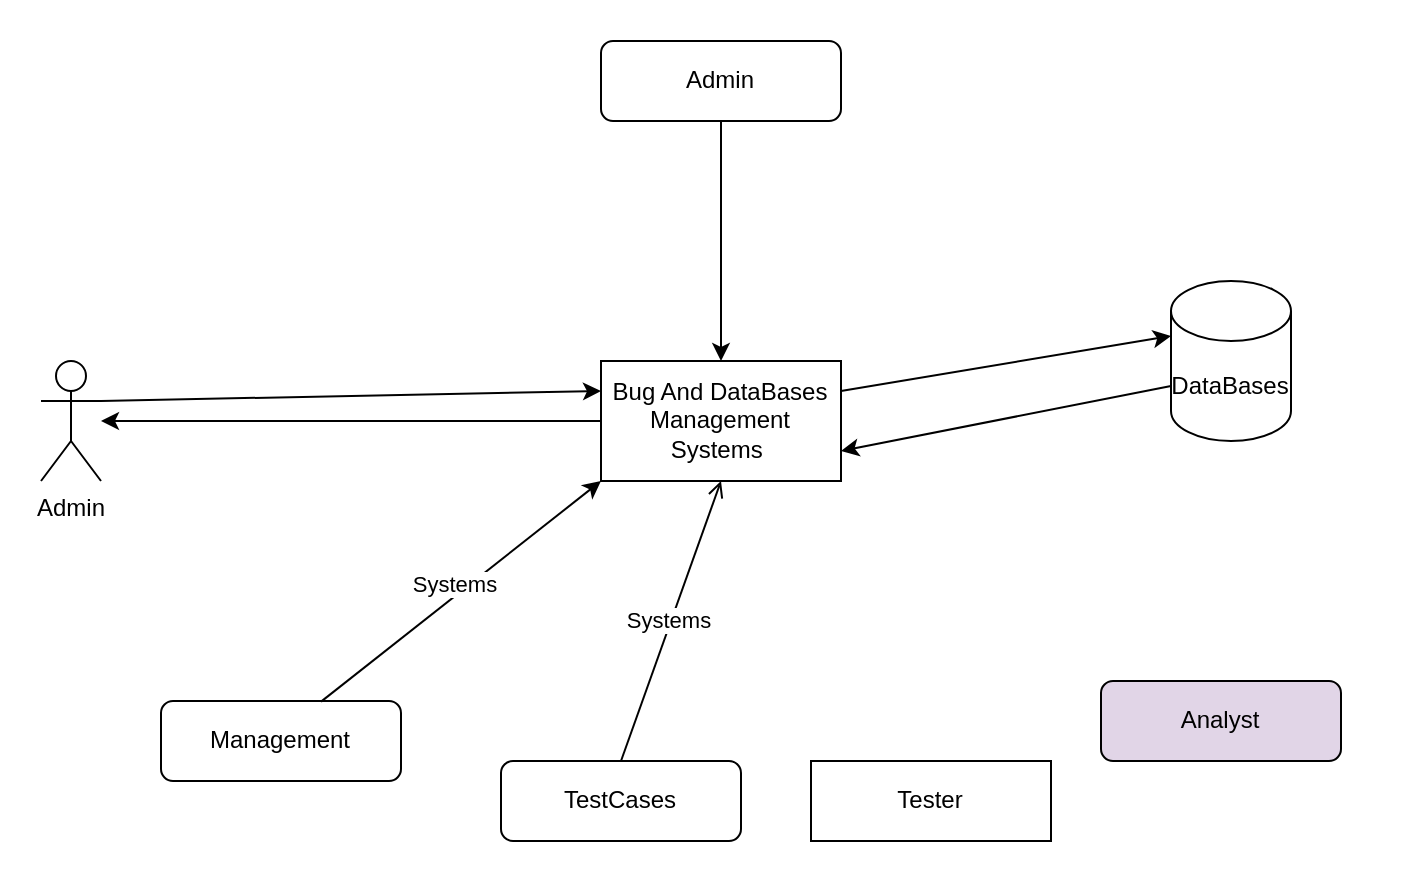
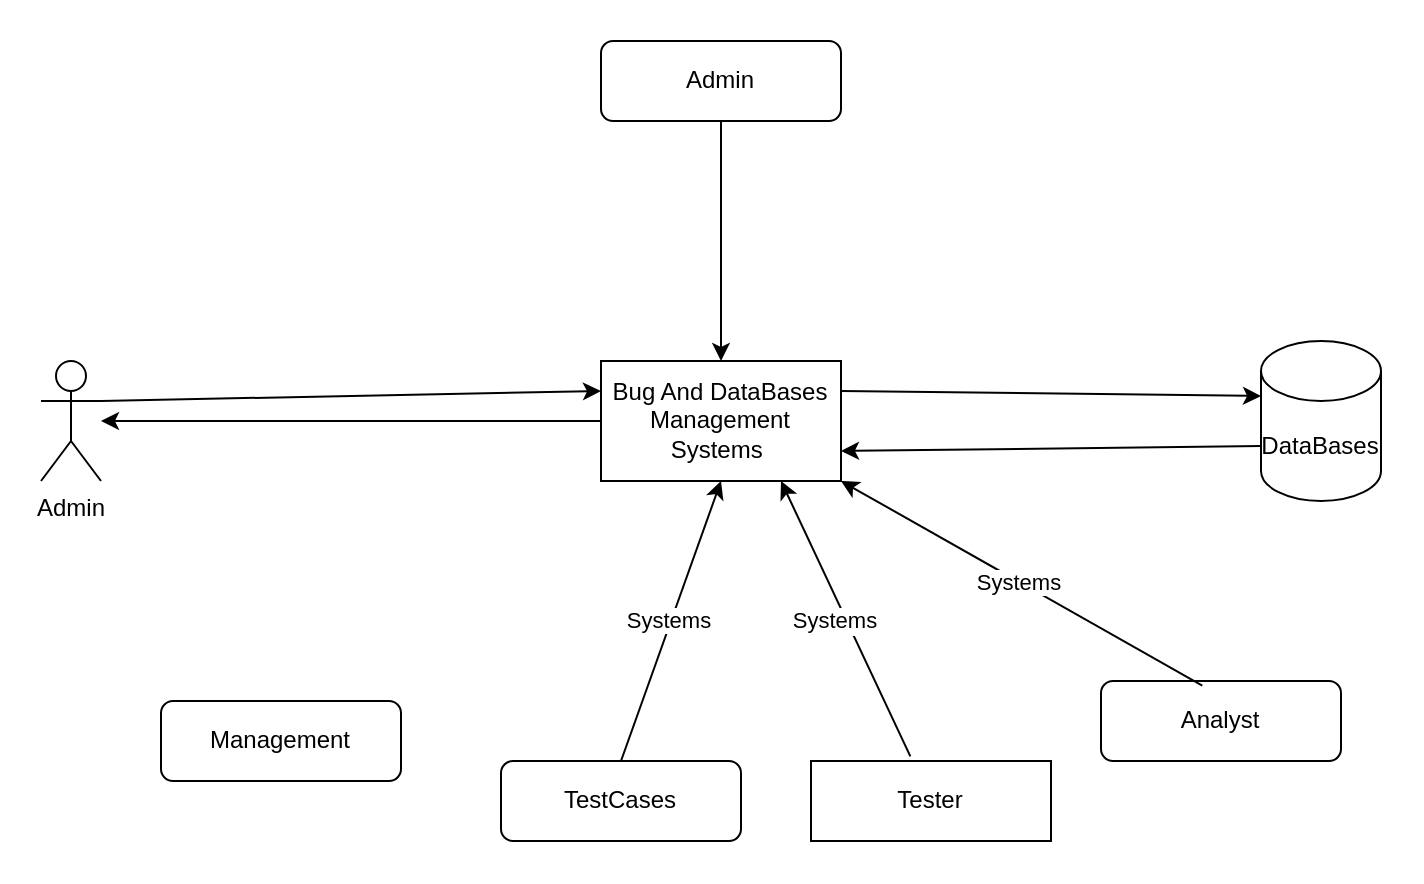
(1231, 361) -> (1321, 421)
(717, 491) -> (716, 495)
(455, 596) -> none
none -> (849, 625)
none -> (1106, 631)
(1221, 721) -> (1221, 721)
